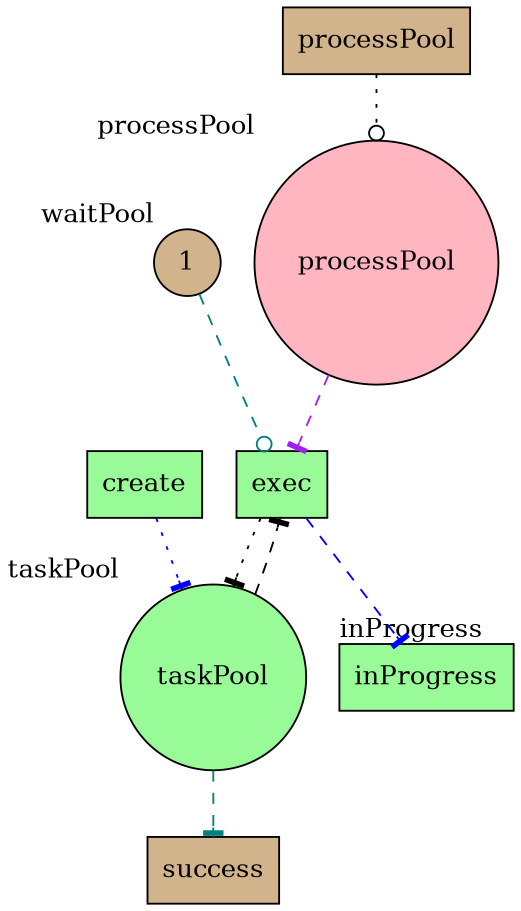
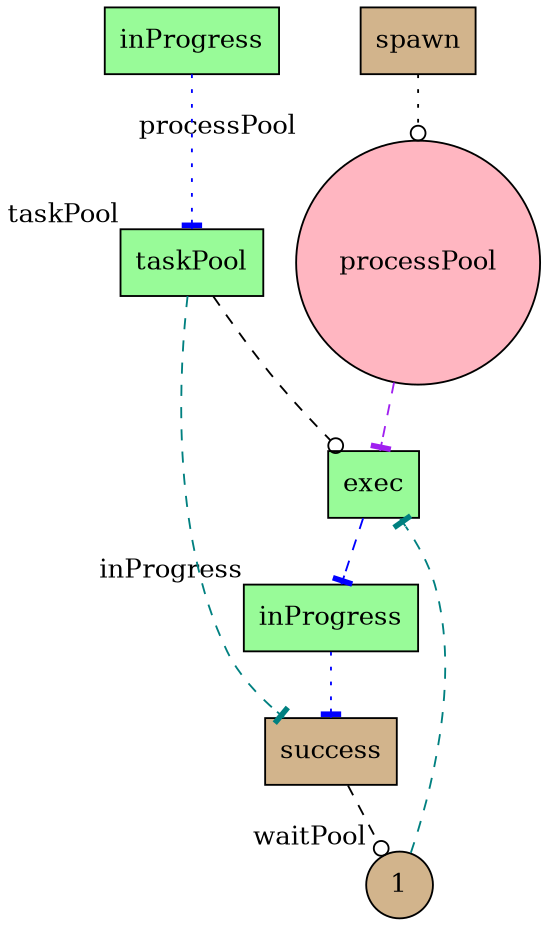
(376, 41) -> (418, 41)
(229, 366) -> (444, 688)
(145, 484) -> (192, 41)
(248, 547) -> none
(267, 561) -> (268, 371)
(213, 677) -> (192, 263)
none -> (331, 680)
none -> (363, 814)
